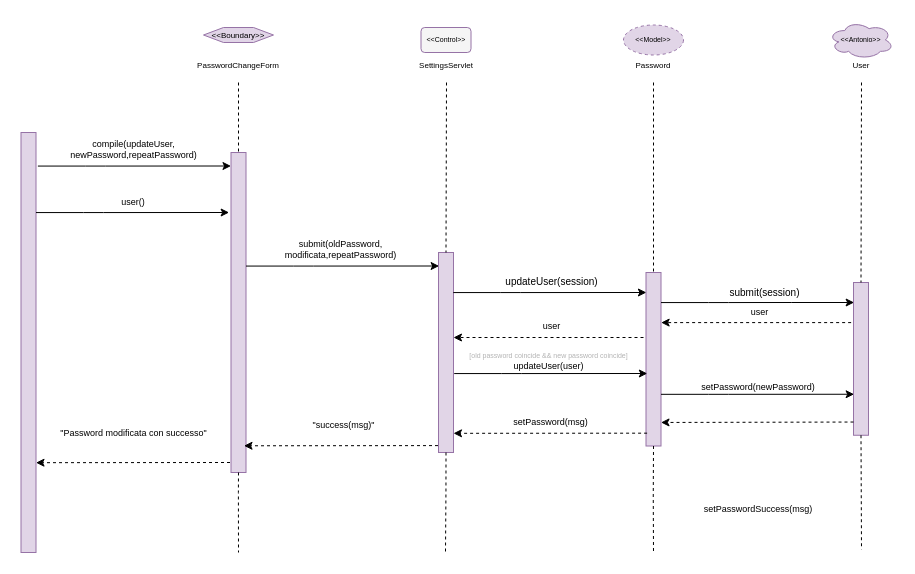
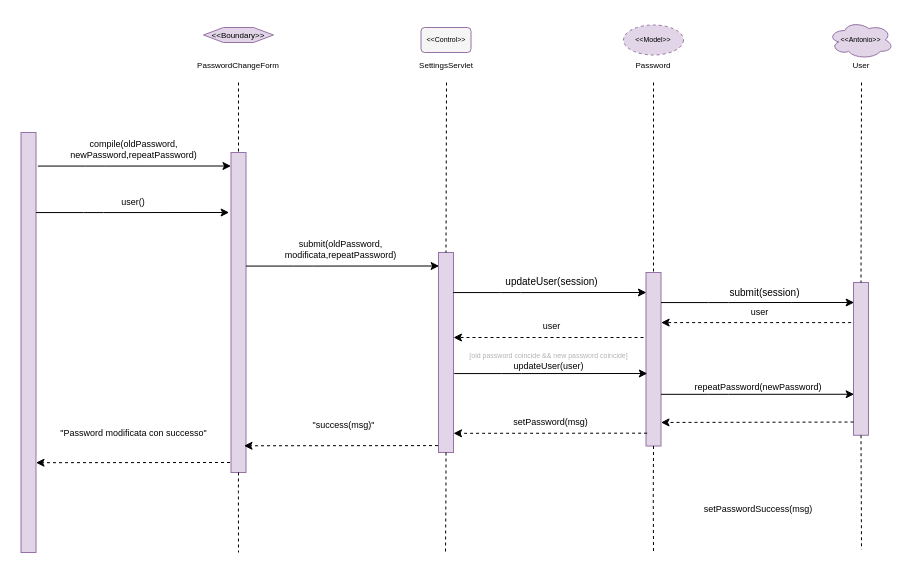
(134, 150) -> (134, 150)
(759, 388) -> (759, 388)
